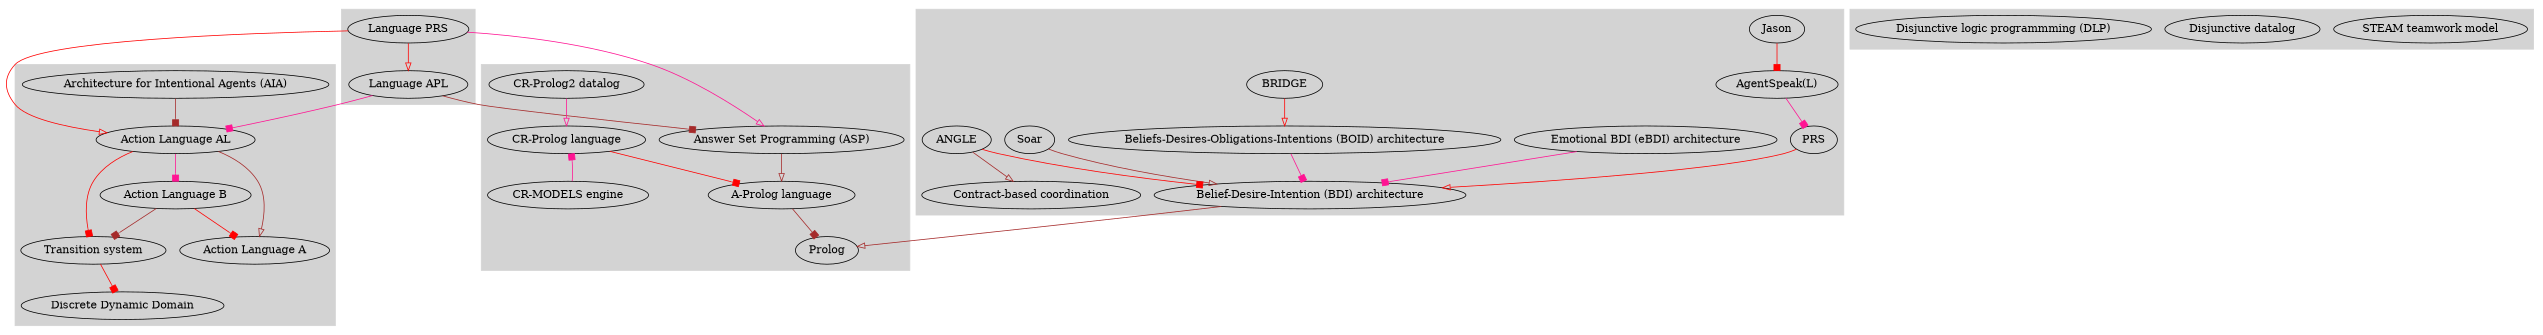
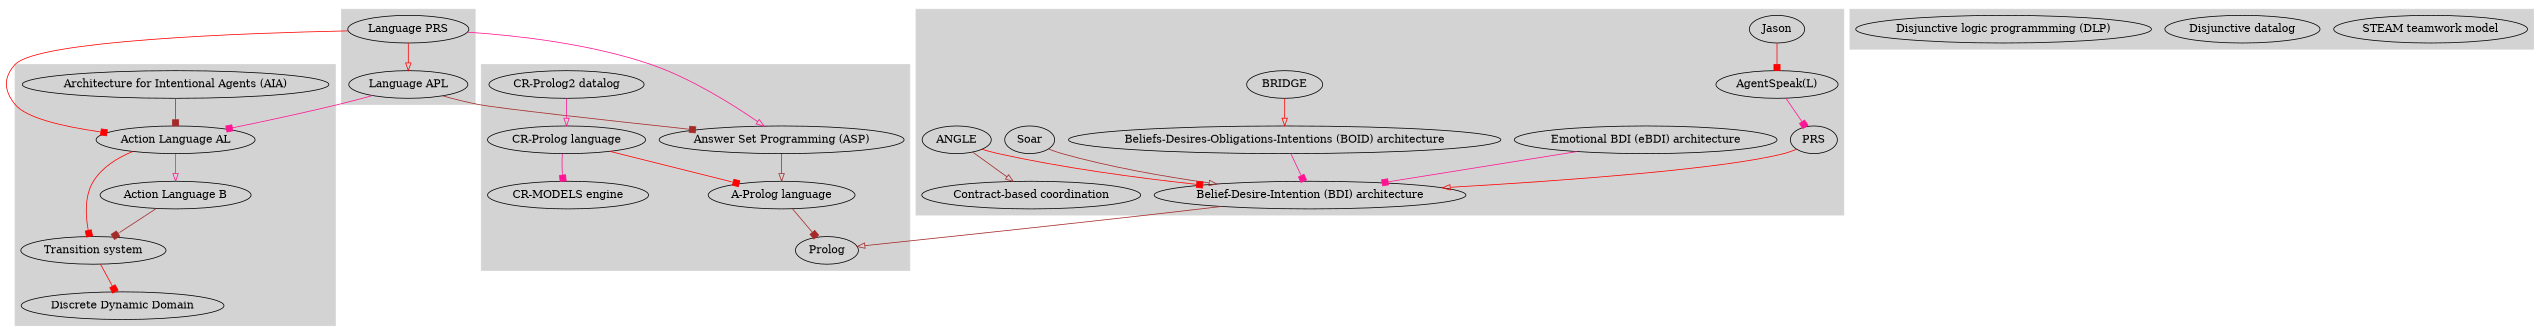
(113, 43) -> (113, 43)
(176, 164) -> (176, 164)
(573, 171) -> (562, 164)
(255, 250) -> none
